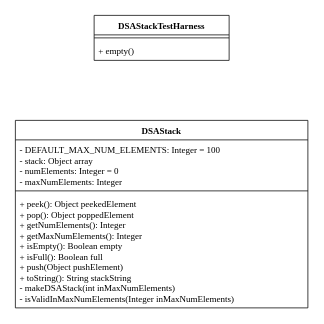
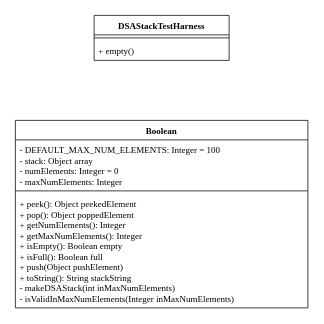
(161, 131) -> (161, 131)
